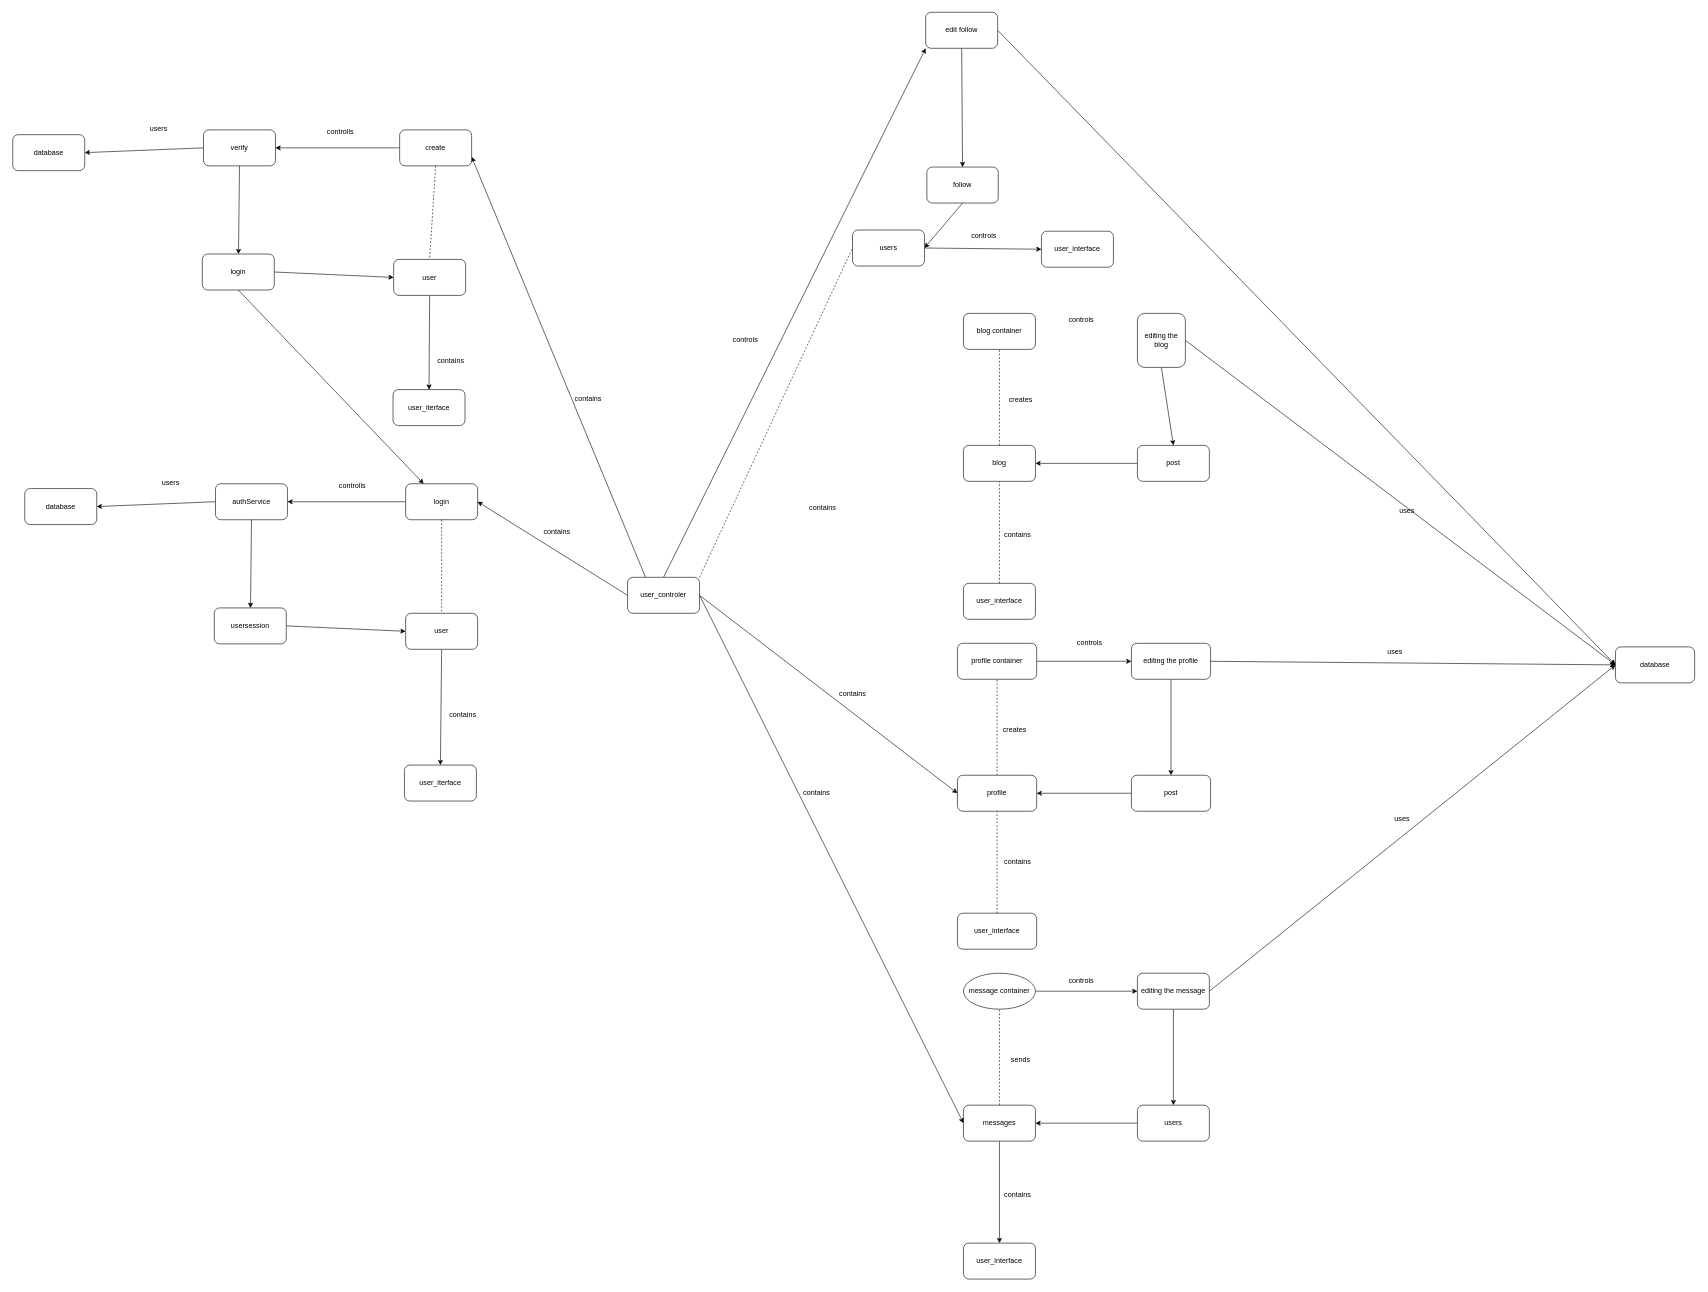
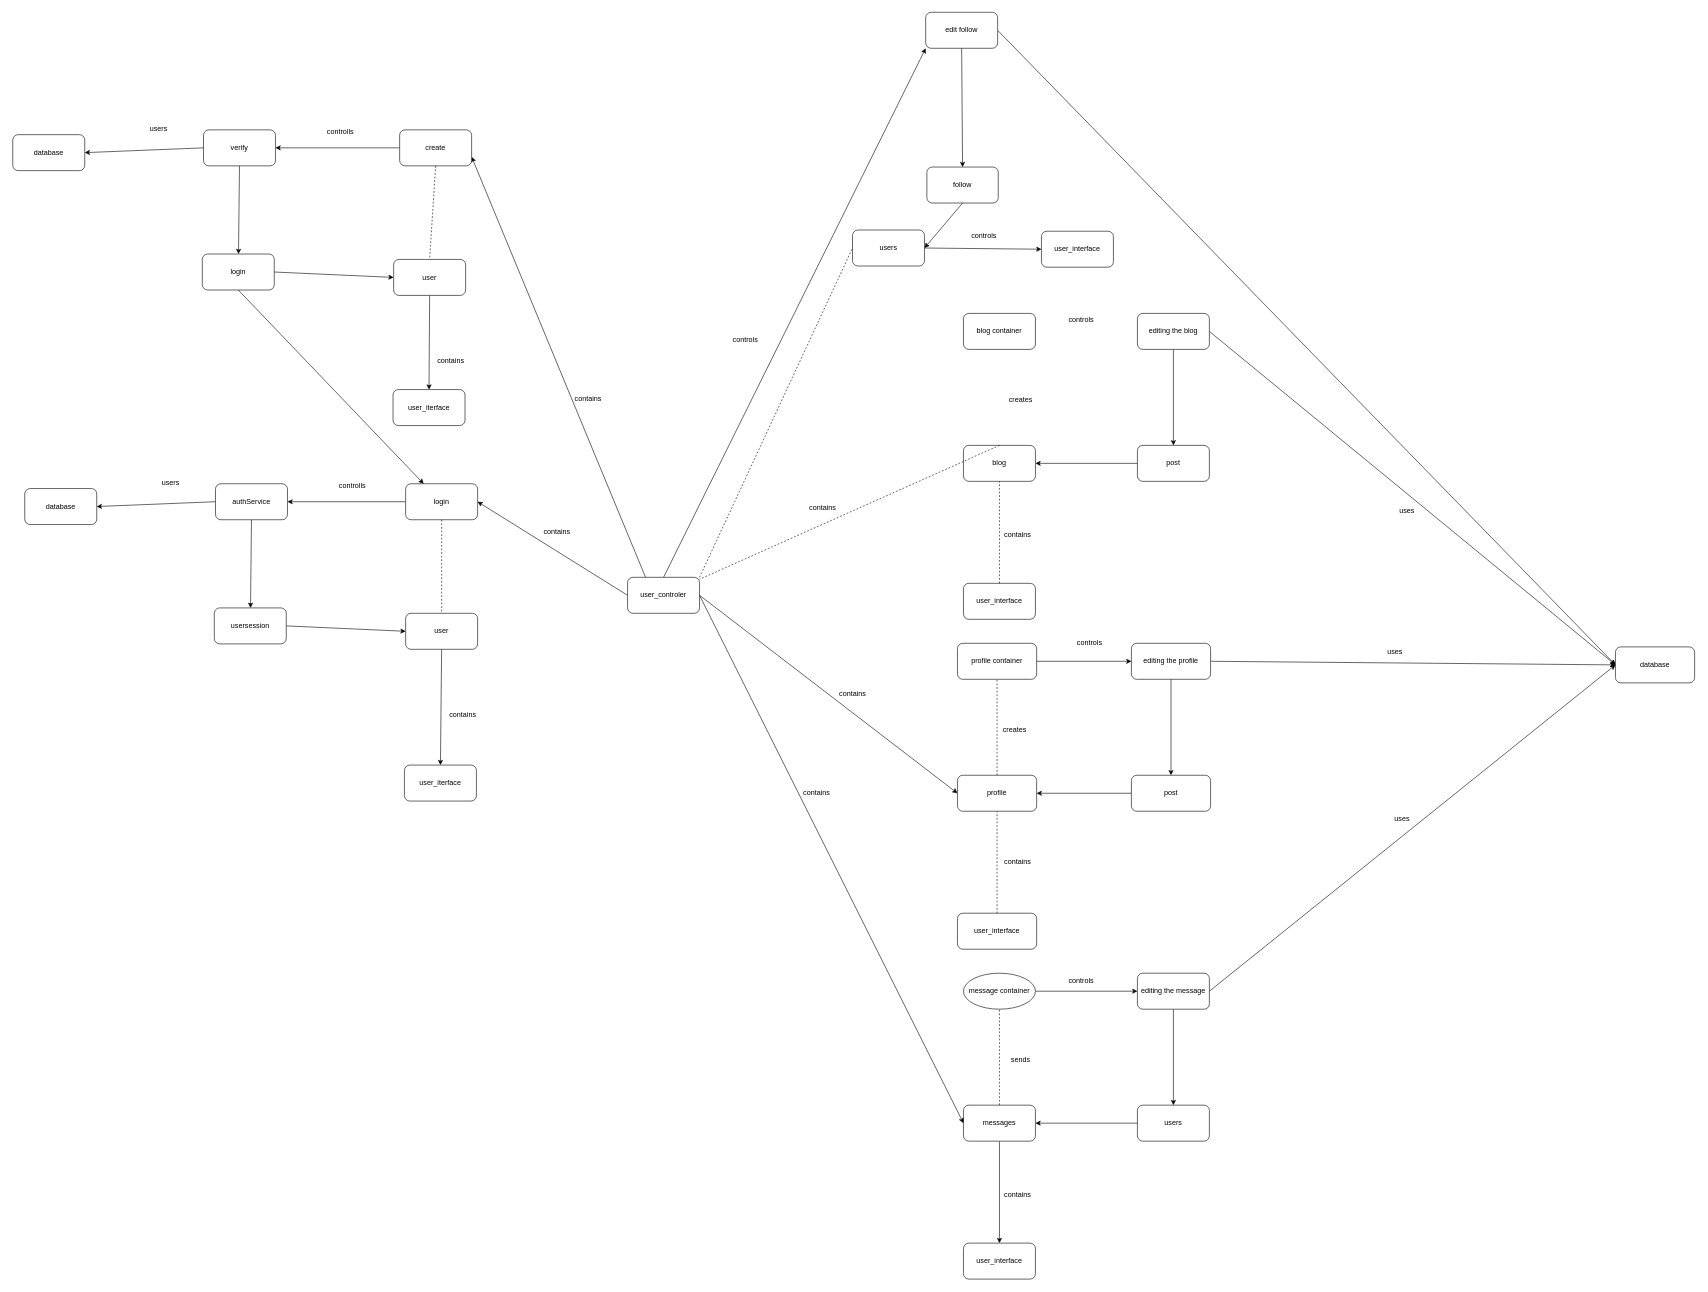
(1161, 341) -> (1173, 332)
(999, 398) -> (850, 512)
